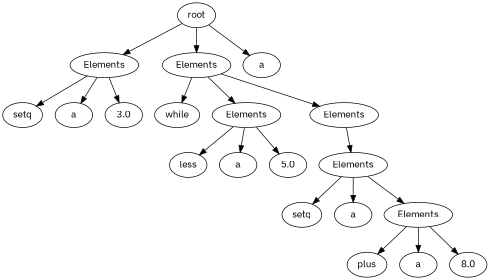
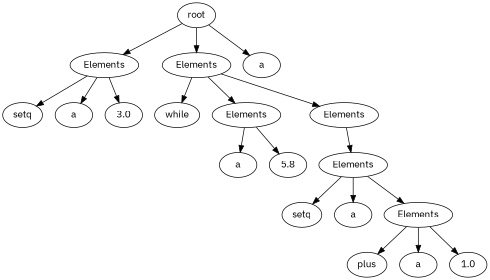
(188, 165) -> none
(288, 165) -> (288, 165)
(468, 265) -> (468, 265)
